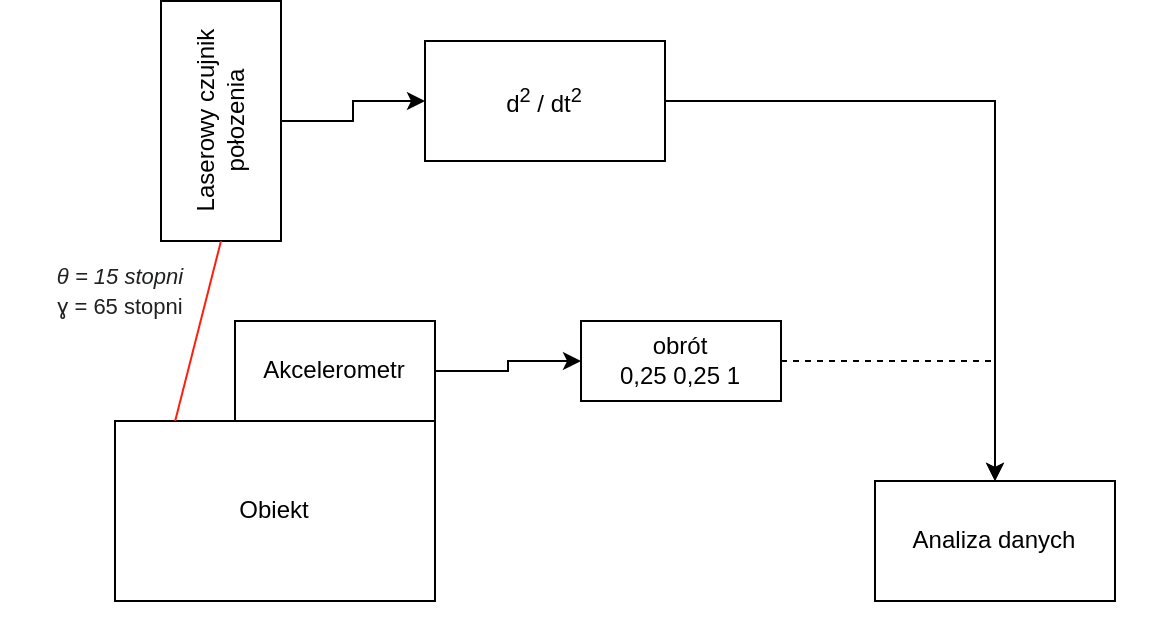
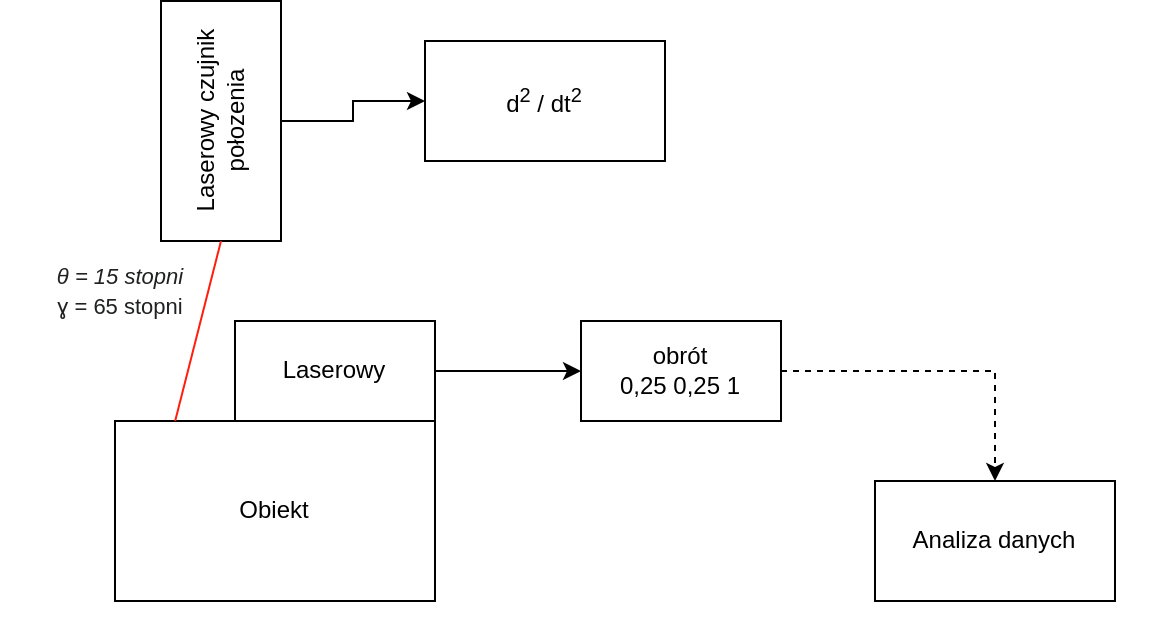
(958, 101) -> none
(681, 361) -> (681, 371)
(335, 371) -> (335, 371)
